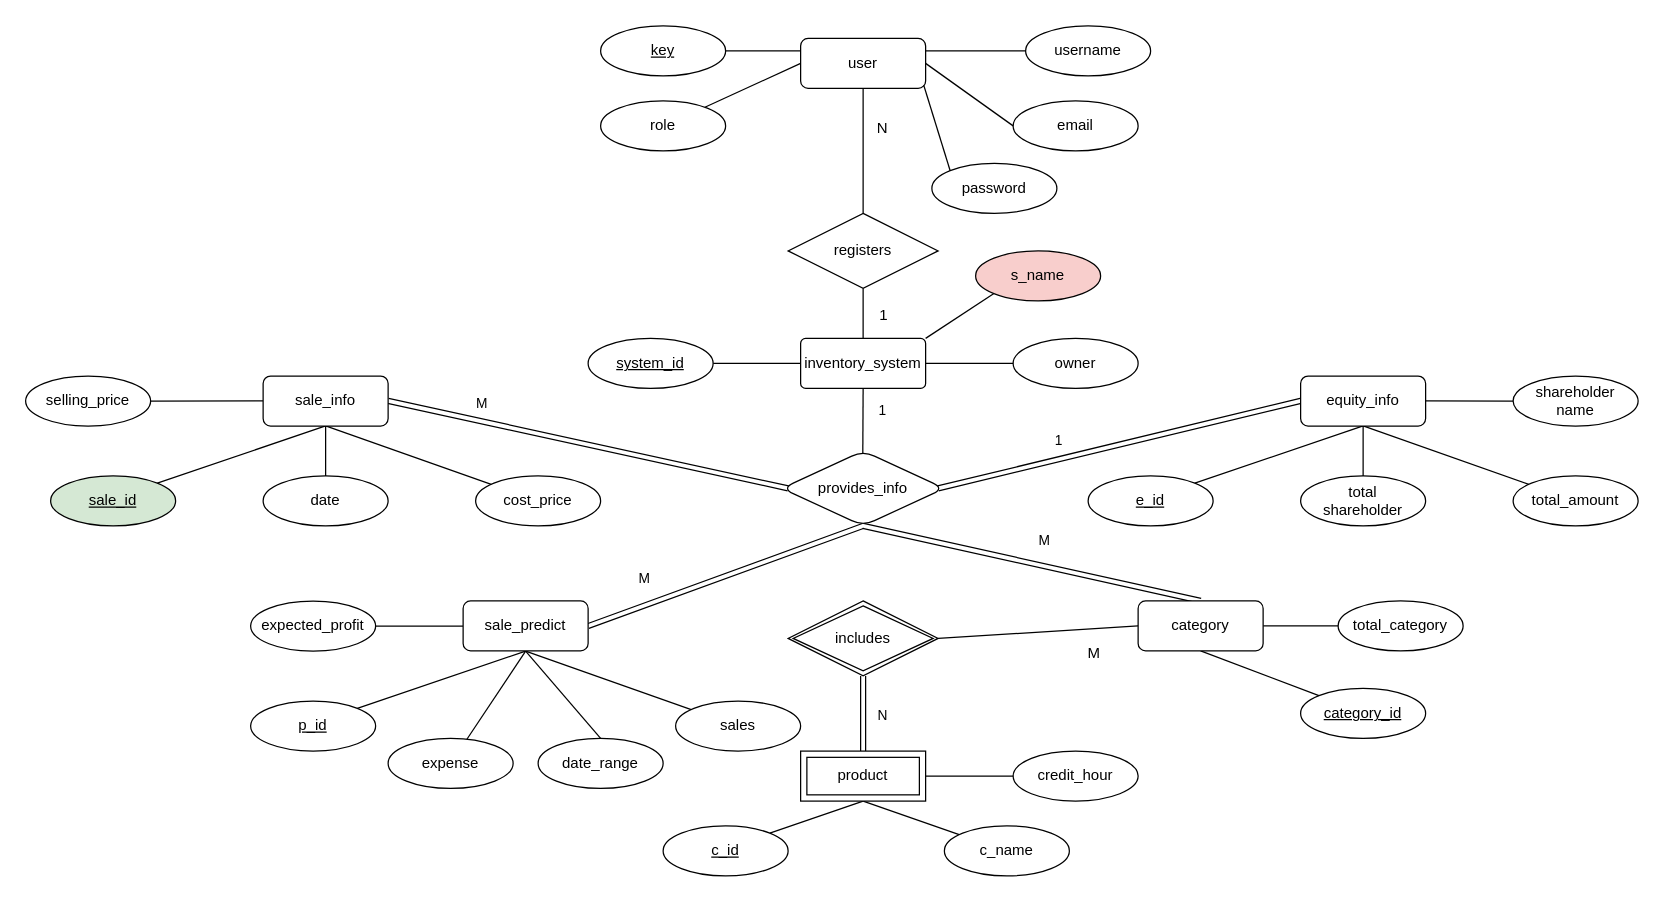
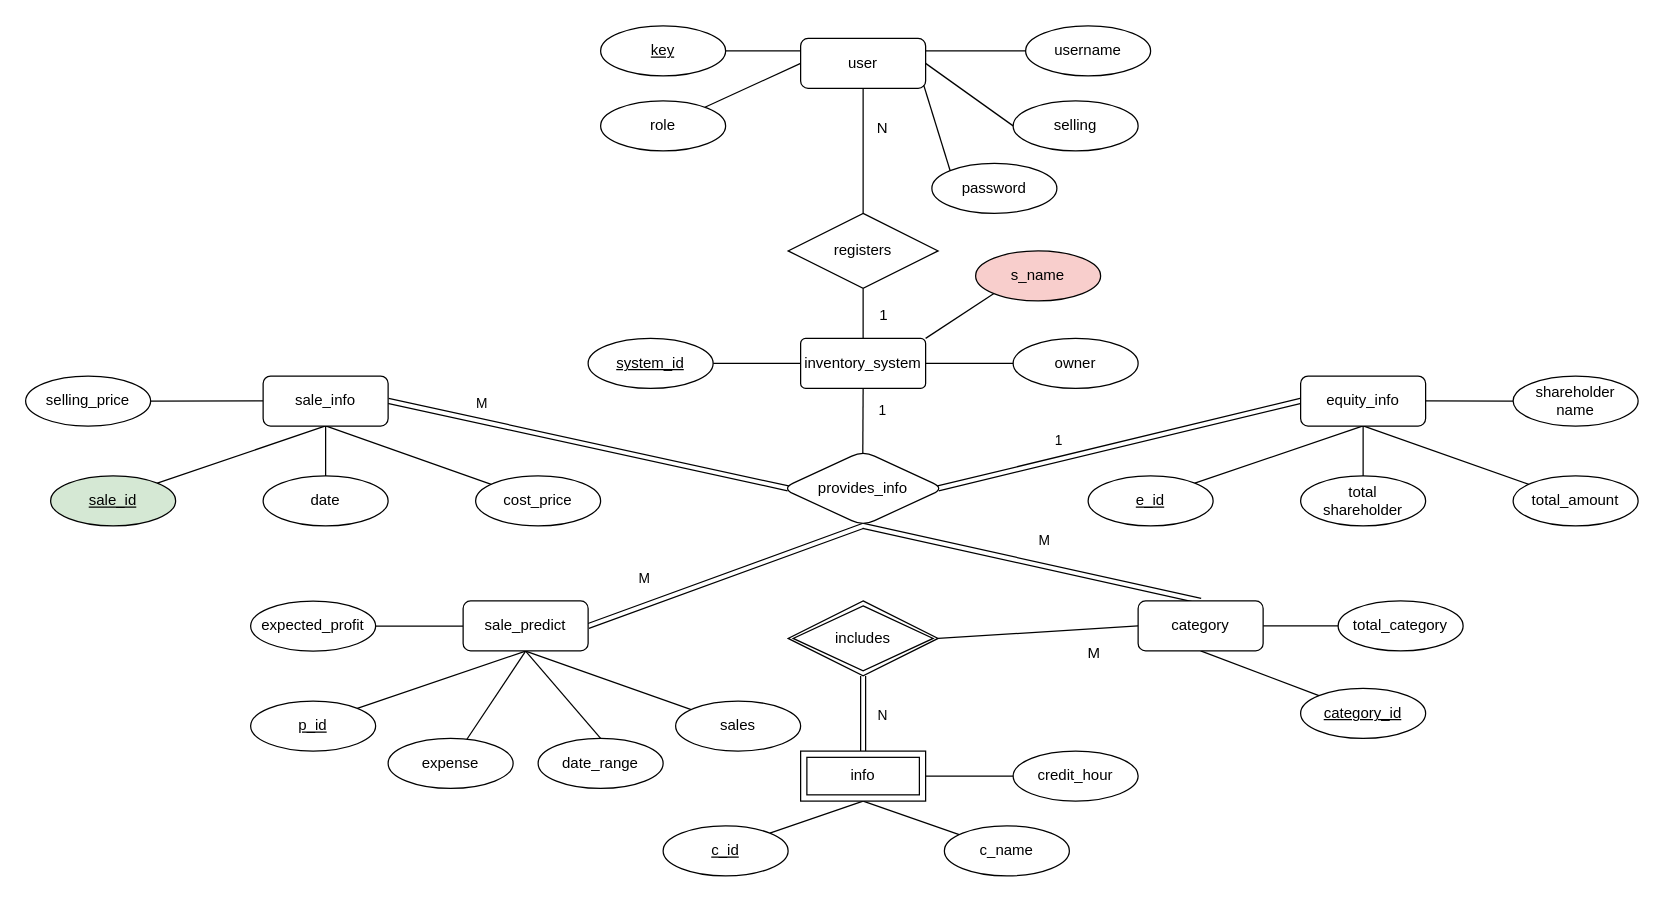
(1076, 126) -> (1076, 126)
(863, 776) -> (863, 776)
